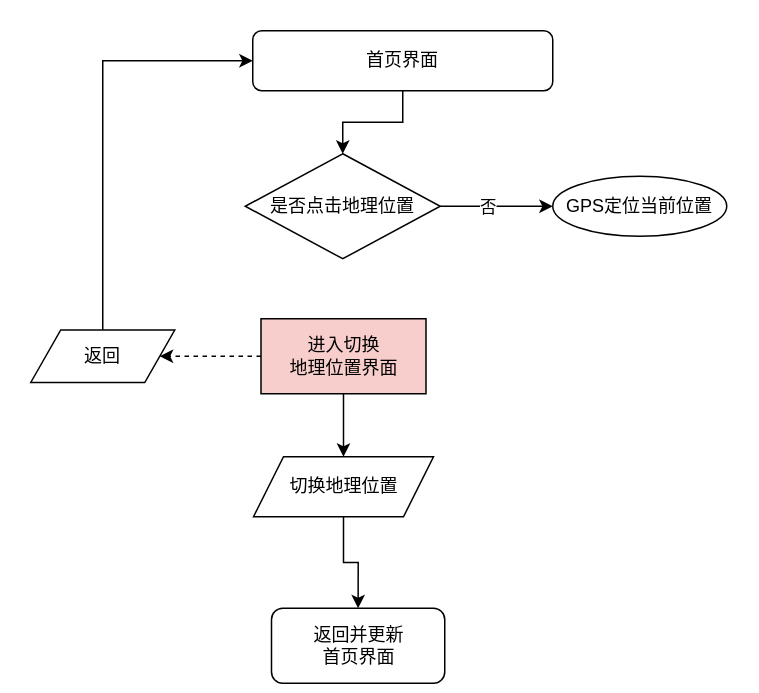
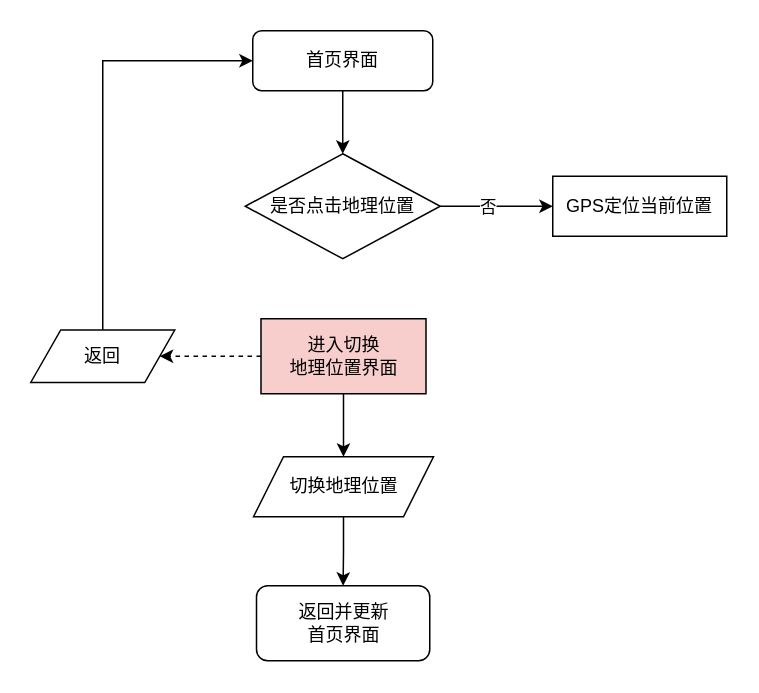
(403, 61) -> (343, 61)
(640, 206) -> (640, 206)
(358, 646) -> (343, 623)
